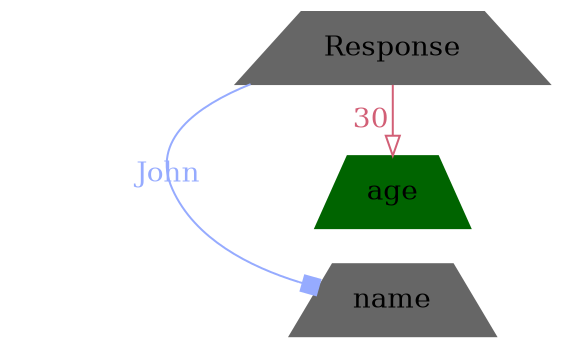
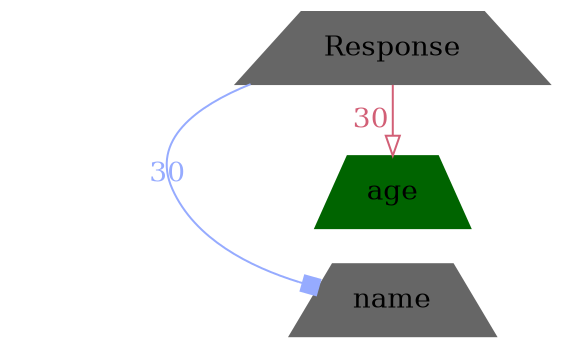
(168, 174) -> (168, 174)
